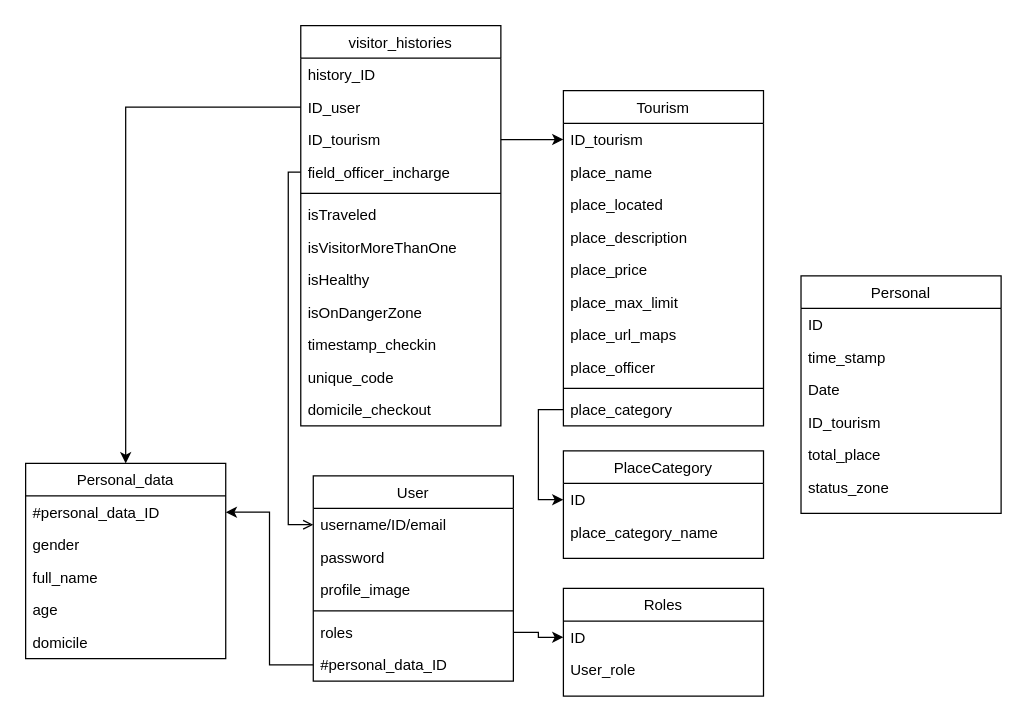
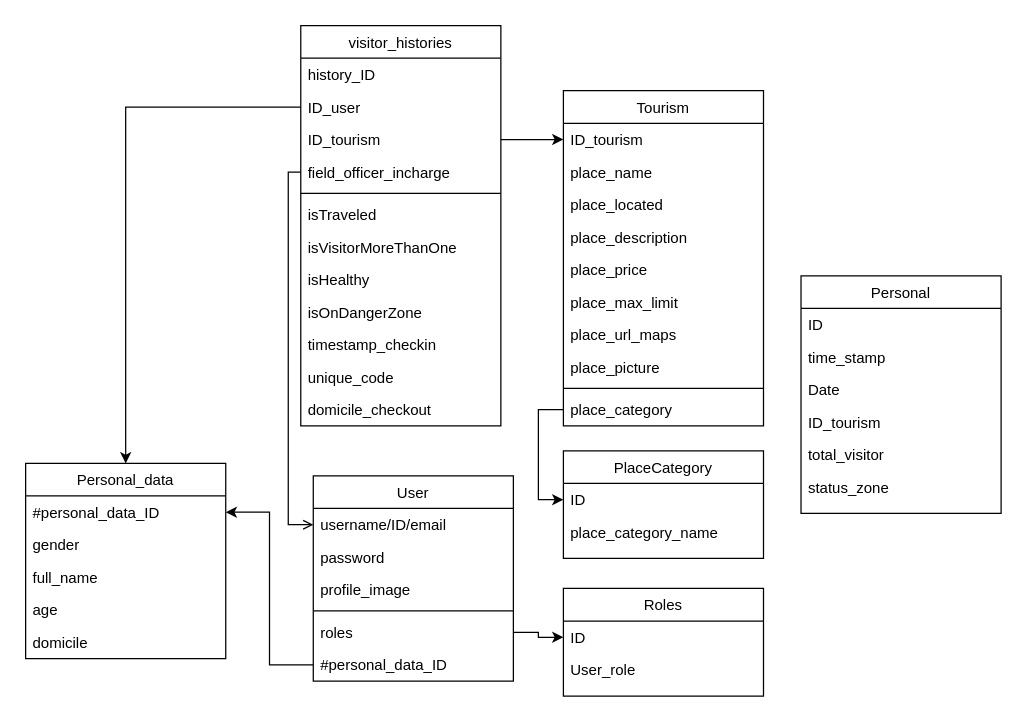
(621, 368) -> (621, 368)
(850, 455) -> (856, 455)
